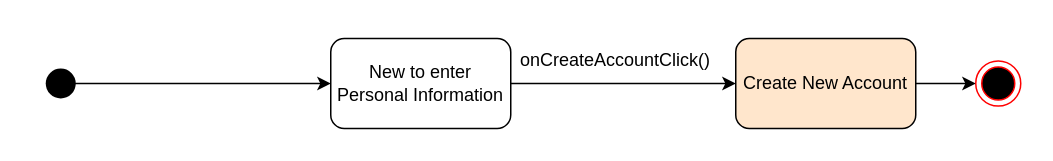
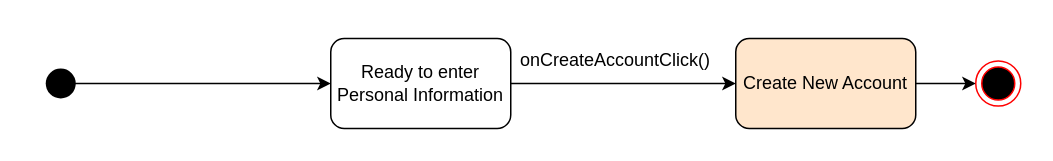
(421, 83) -> (421, 83)
